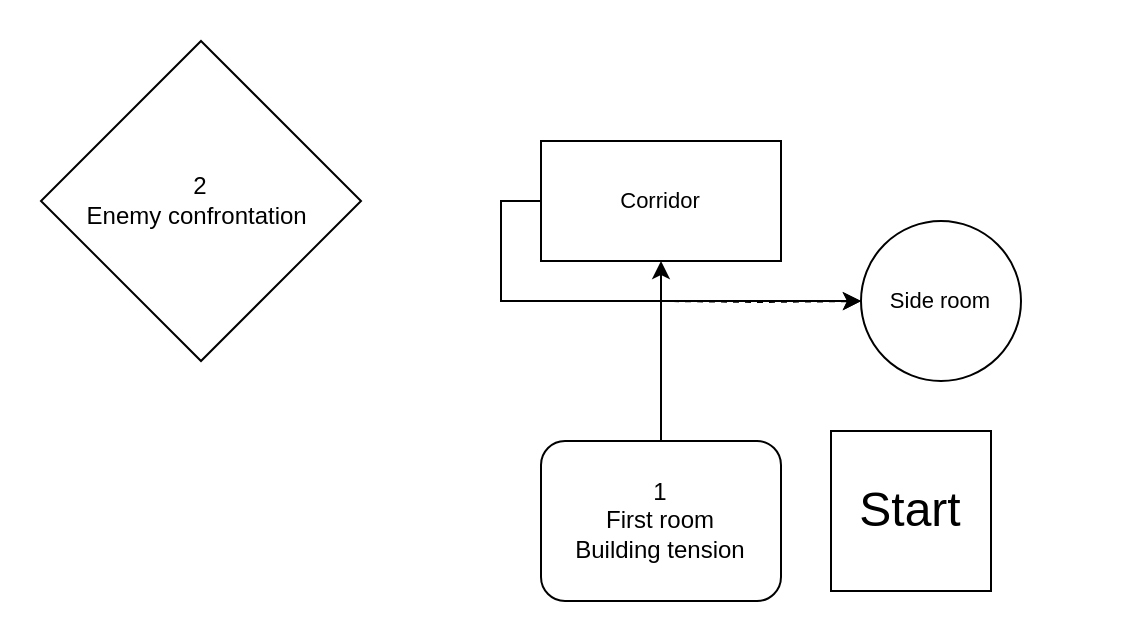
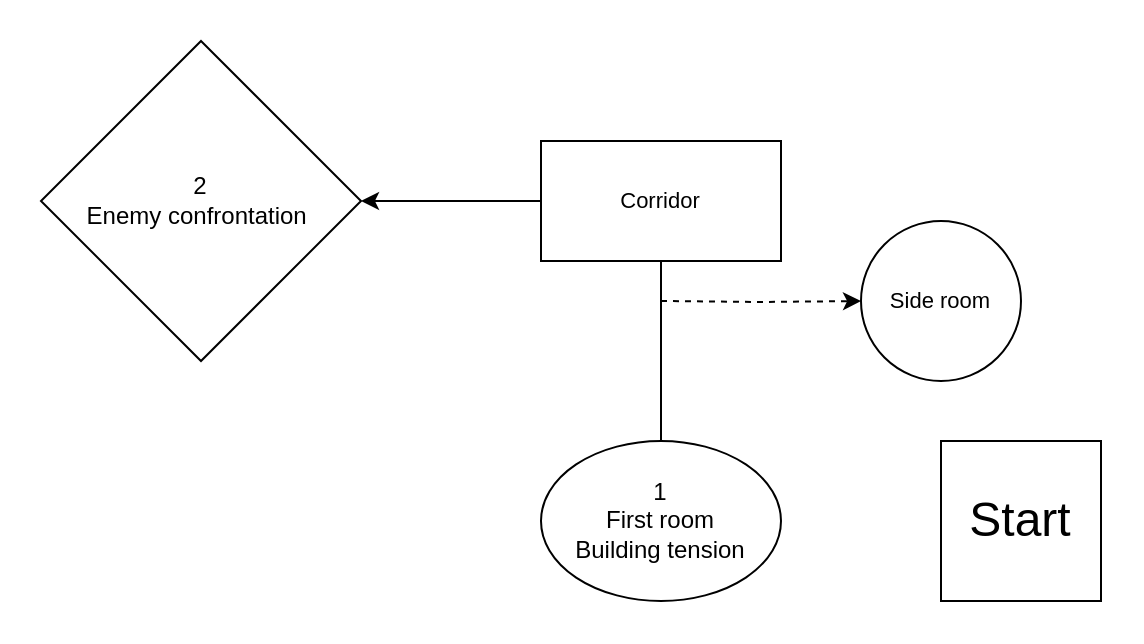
(661, 276) -> (661, 270)
(528, 301) -> (439, 201)
(911, 511) -> (1021, 521)
(661, 521) -> (661, 521)
